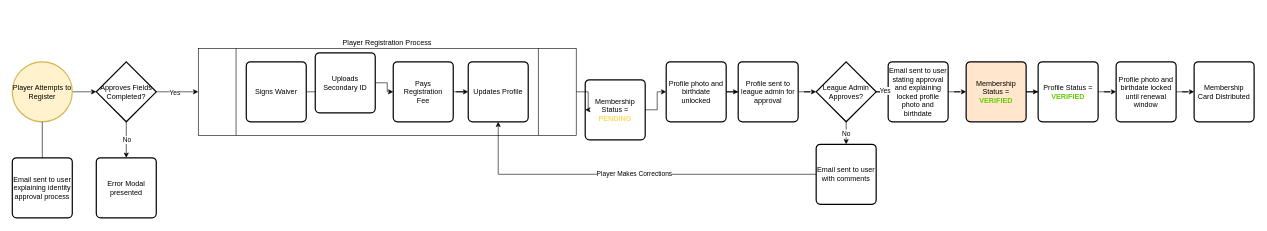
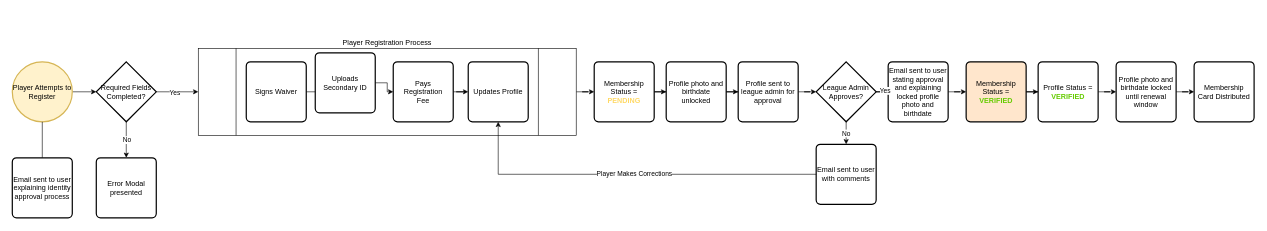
(126, 92) -> (126, 92)
(615, 110) -> (624, 92)
